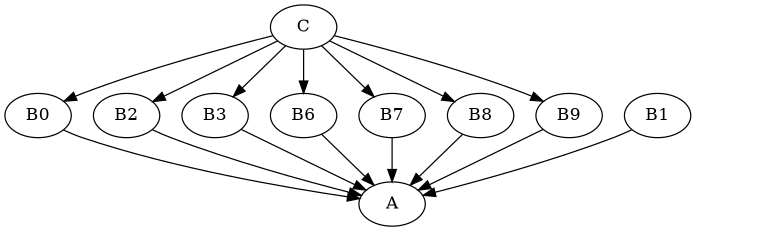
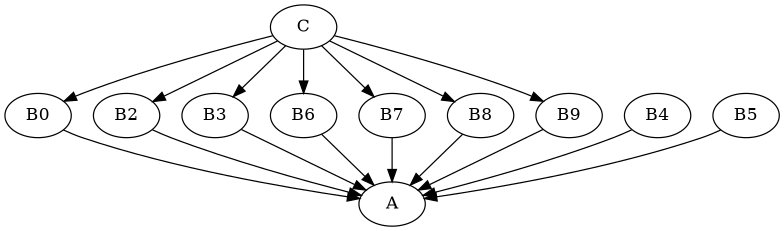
(658, 116) -> (658, 116)
none -> (746, 116)
